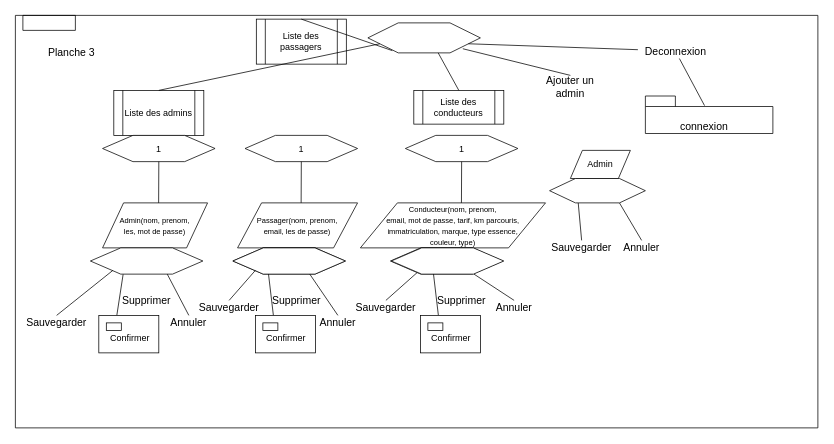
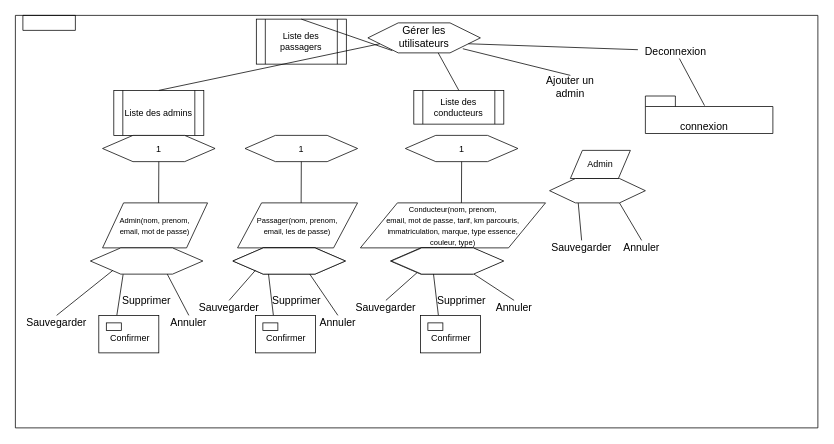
none -> (424, 36)
(72, 53) -> none
(155, 225) -> (155, 225)
